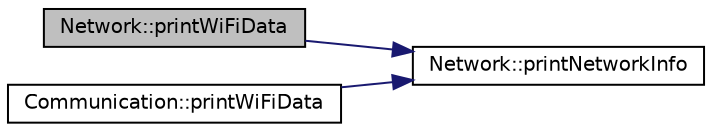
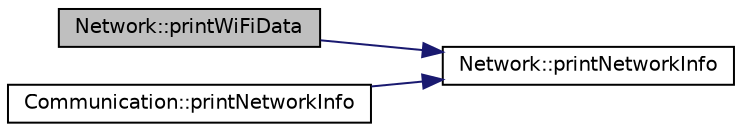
(175, 104) -> (189, 104)
